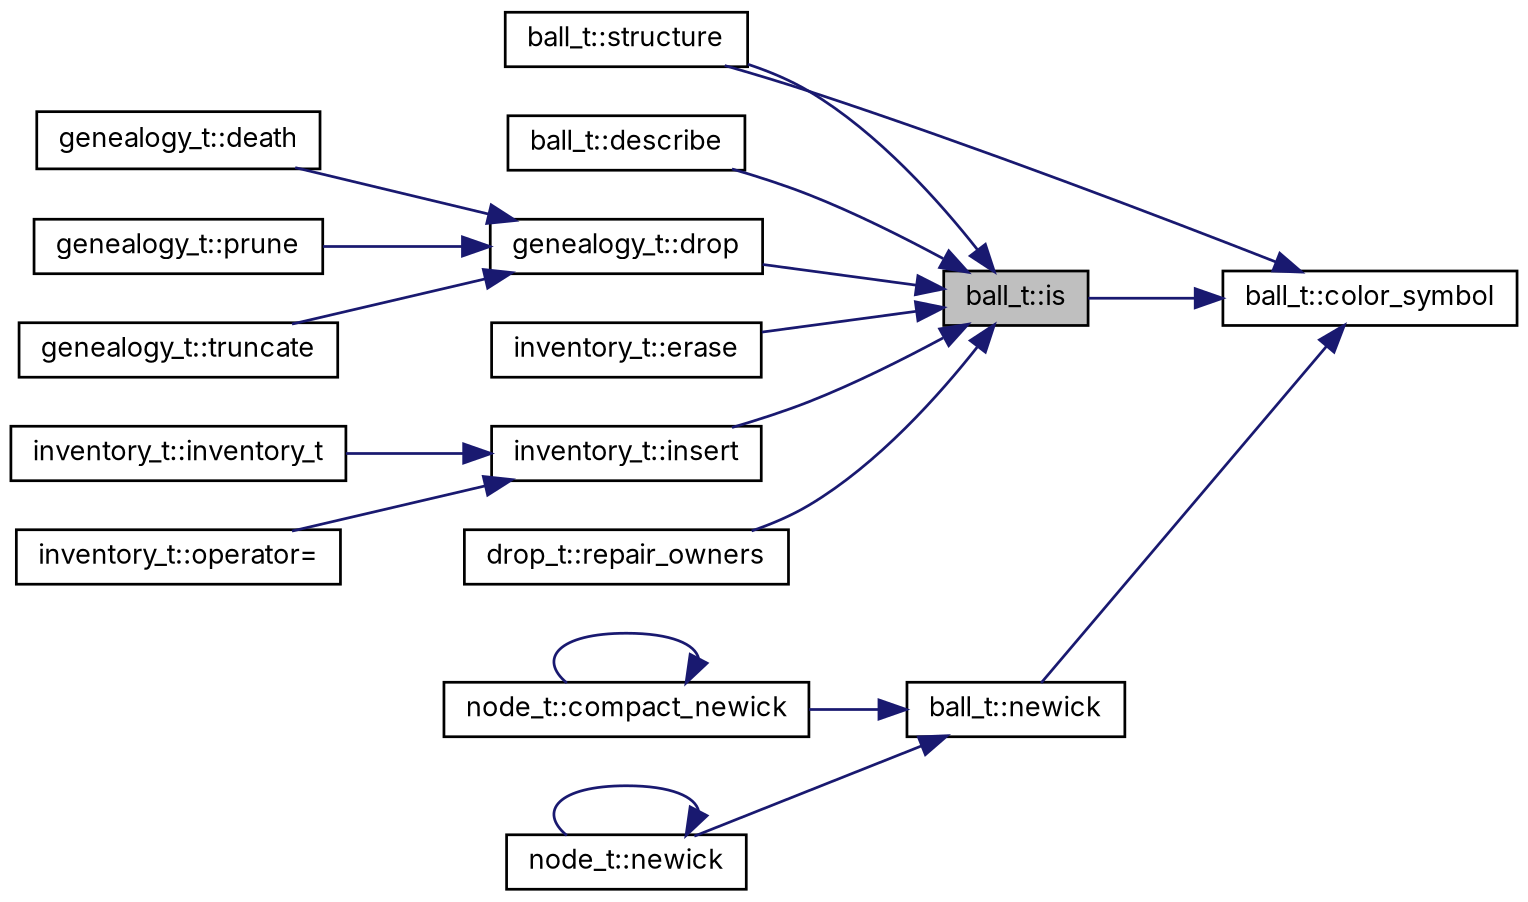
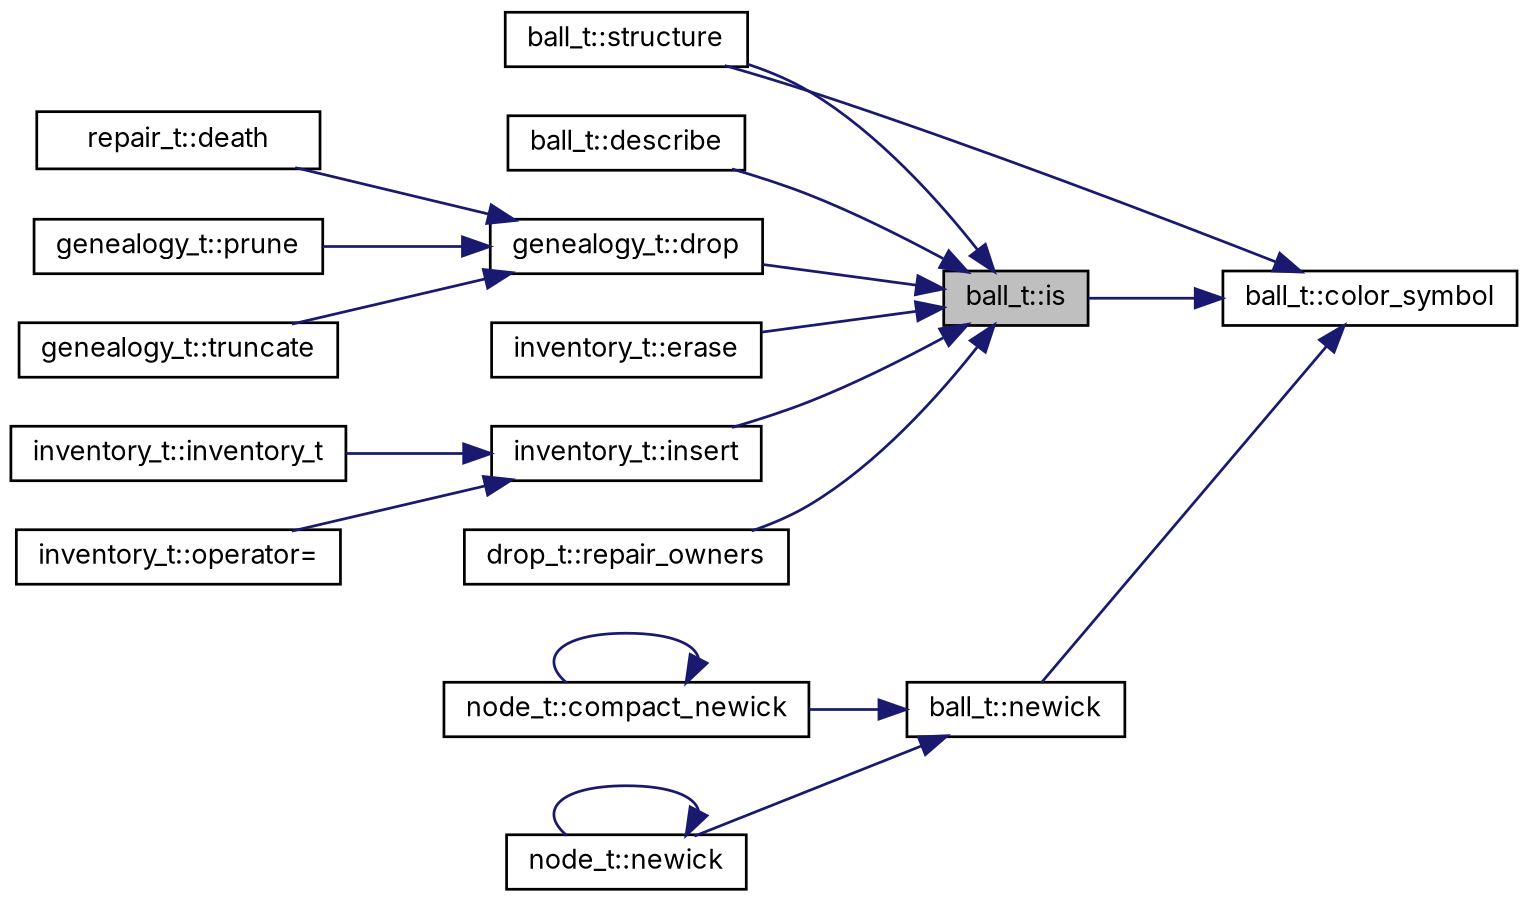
(178, 140) -> (178, 140)
